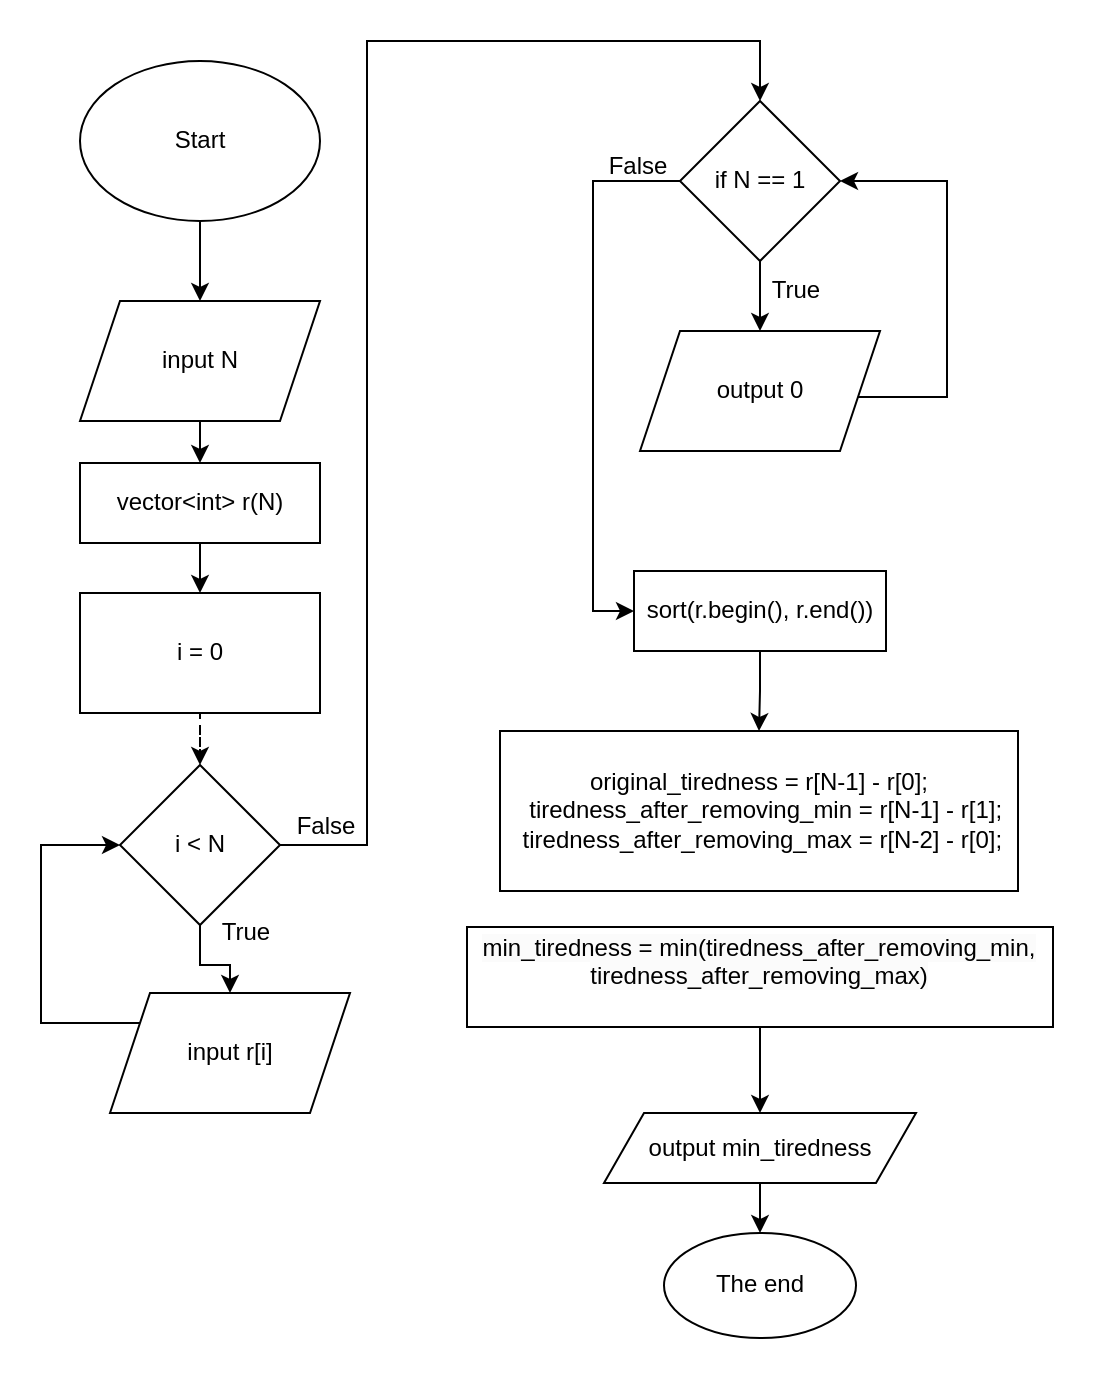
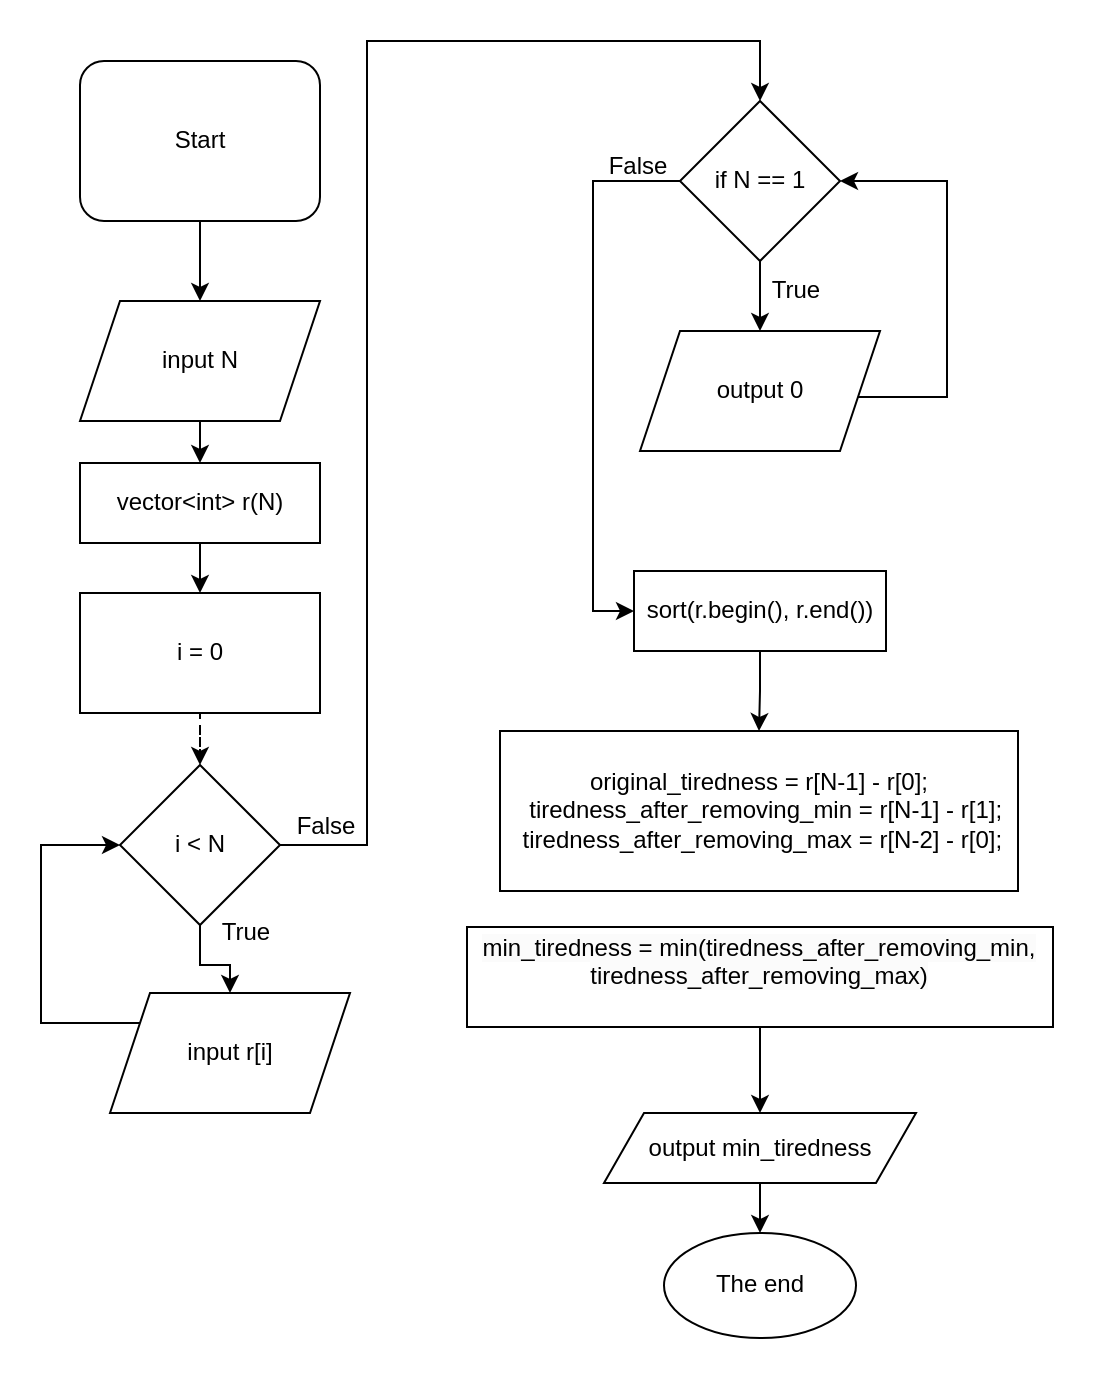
(200, 141) -> (200, 141)
